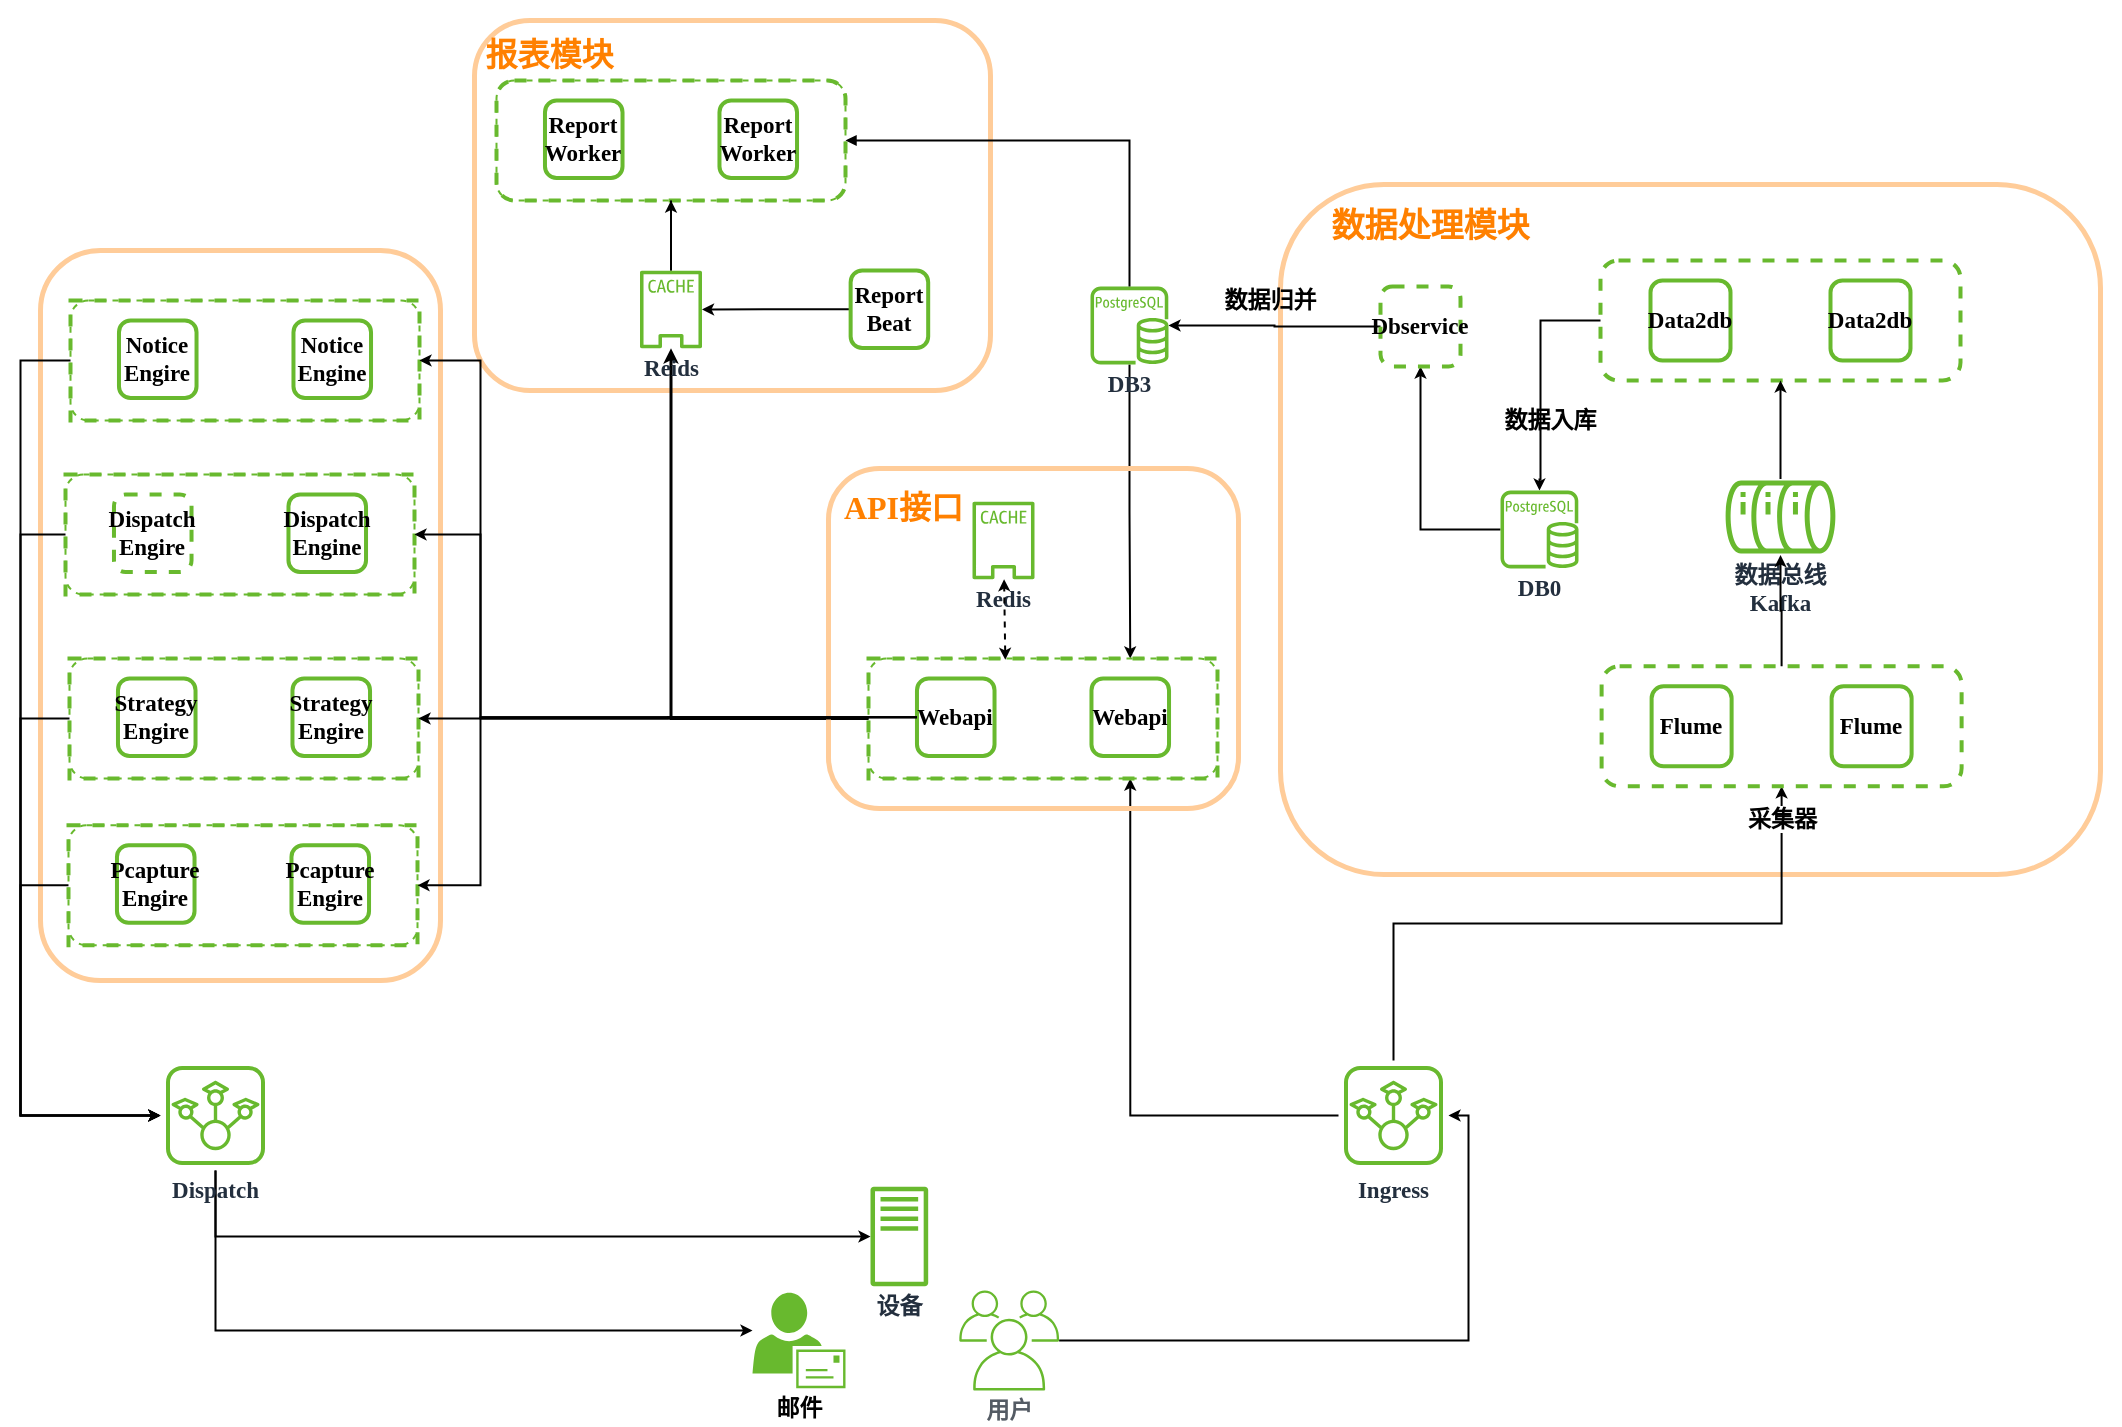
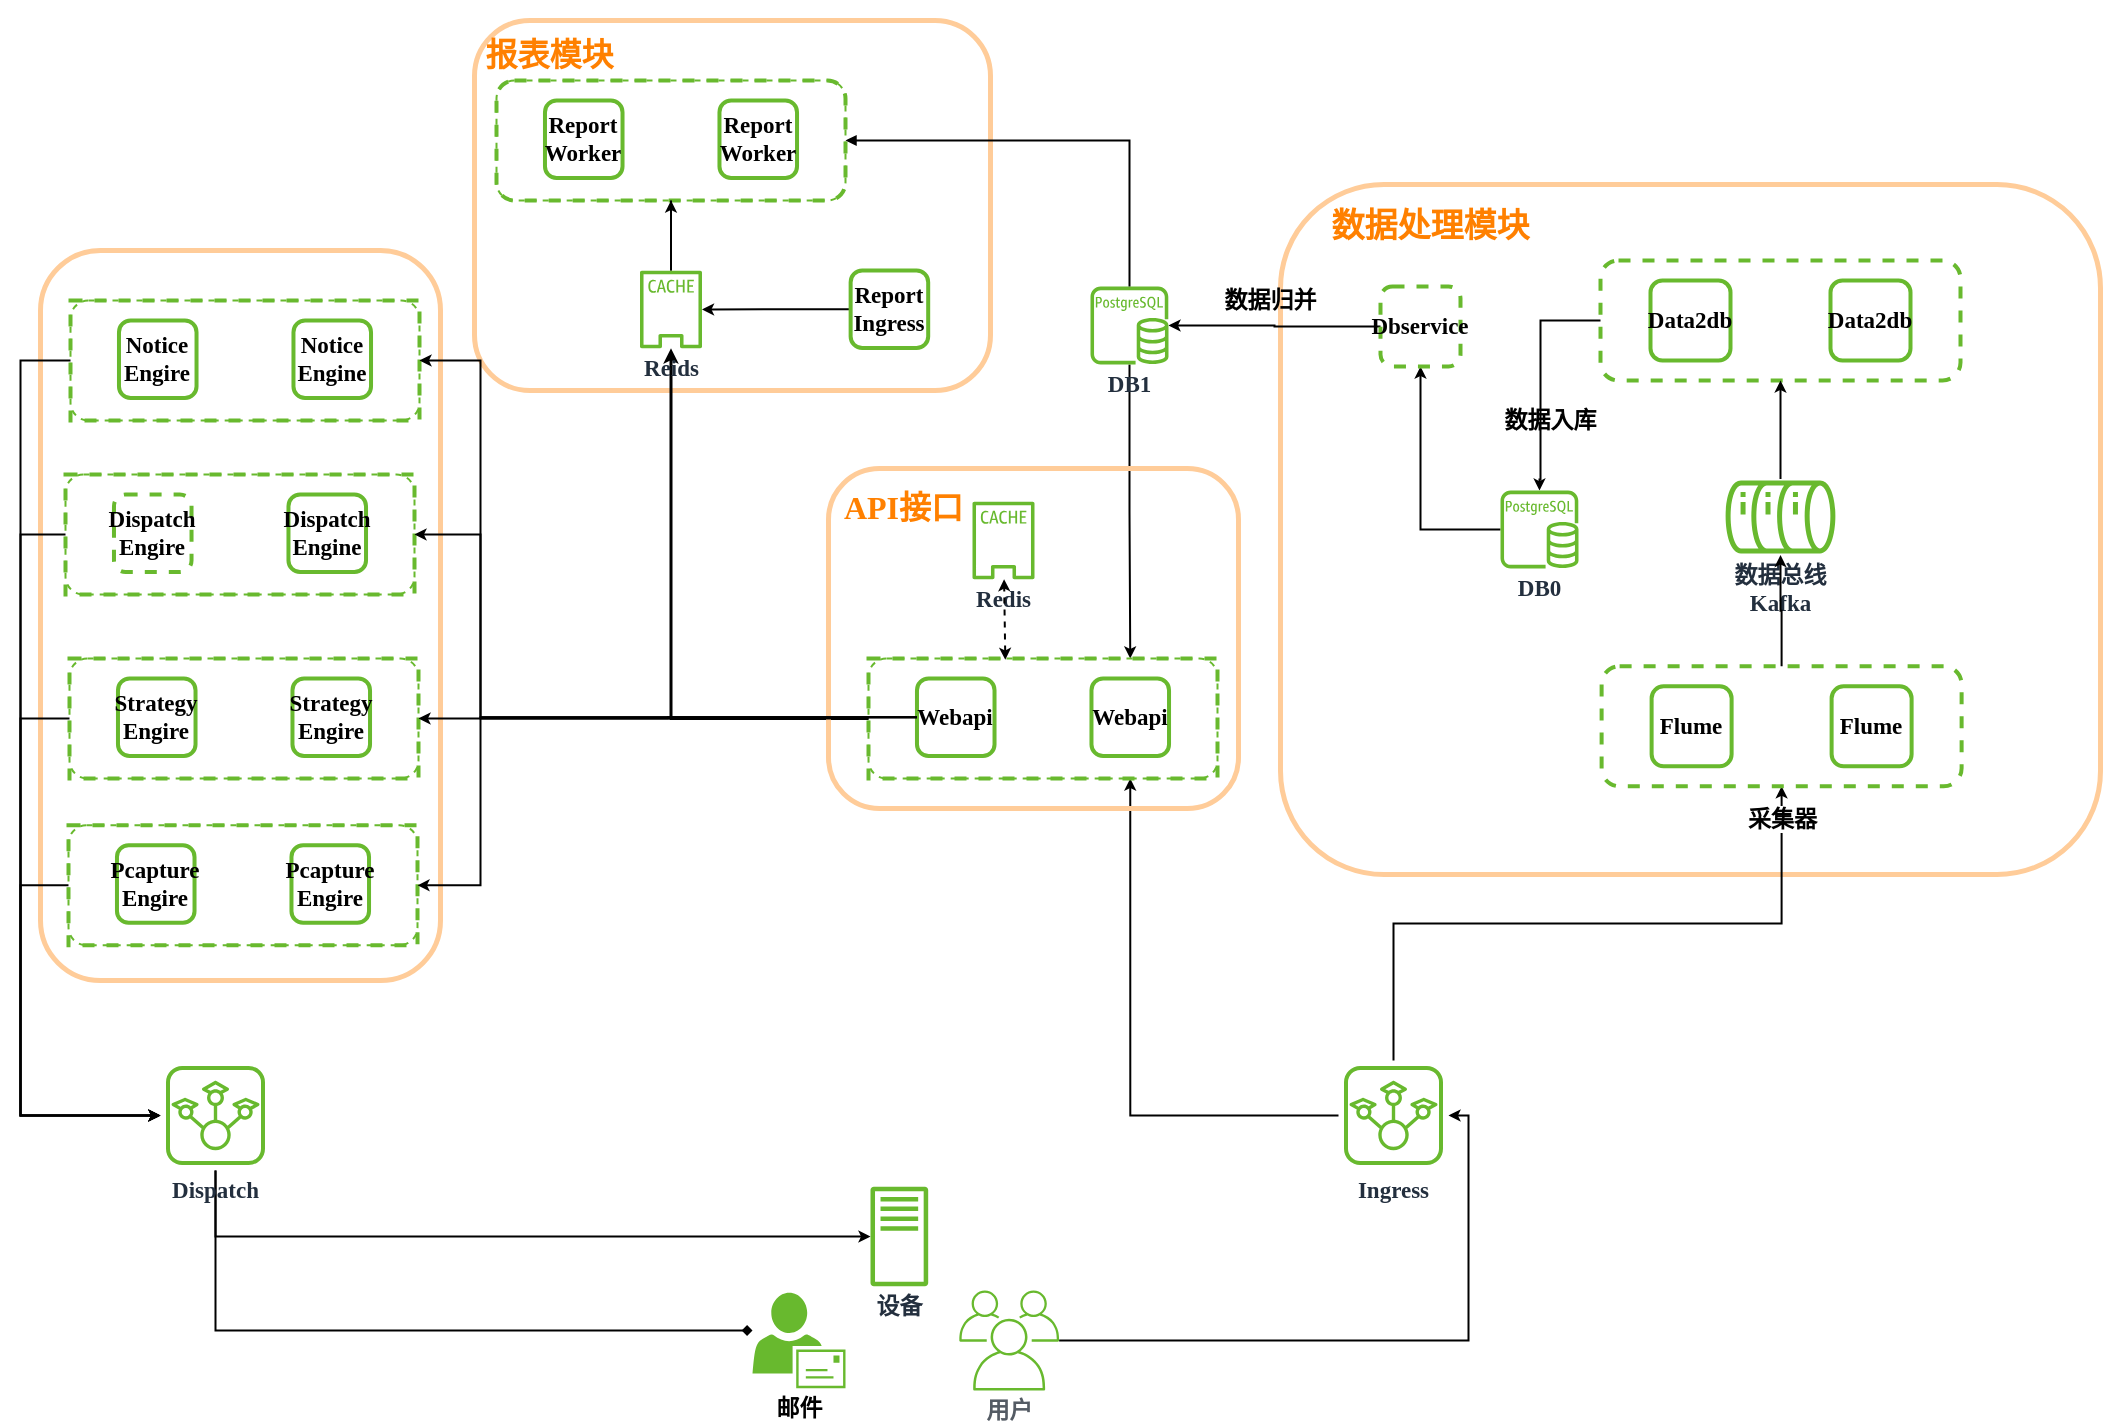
(890, 310) -> (890, 310)
(1130, 385) -> (1130, 385)
(742, 1331) -> (741, 1331)
